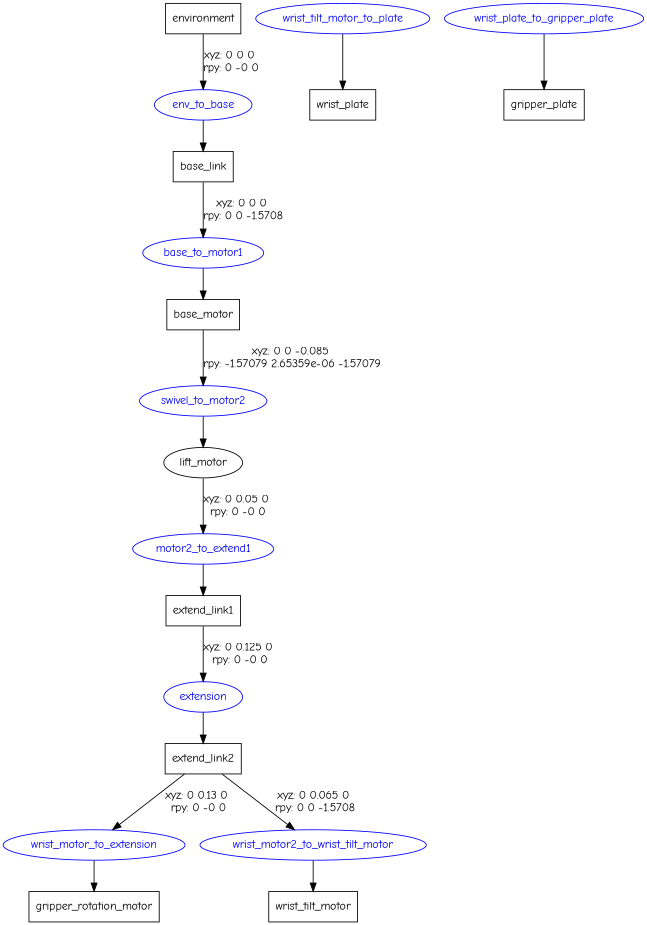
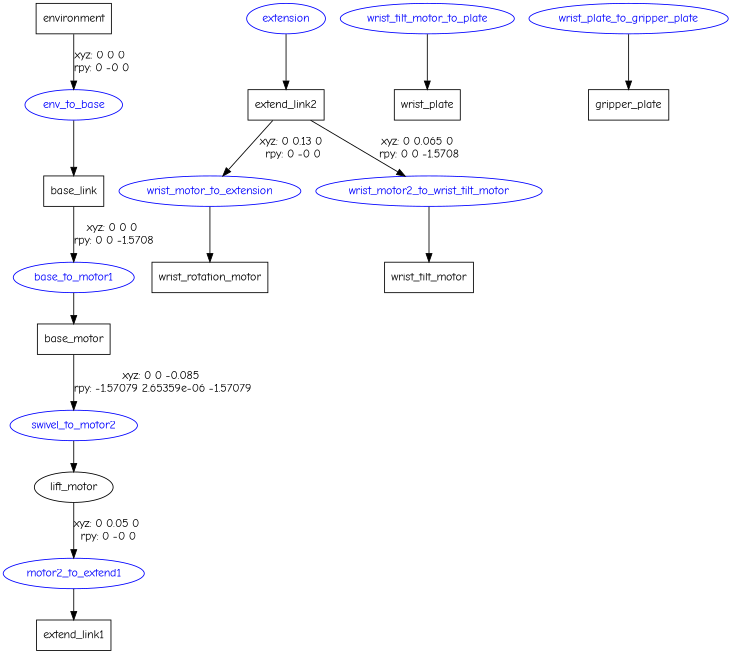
(203, 650) -> none
(94, 907) -> (210, 277)
